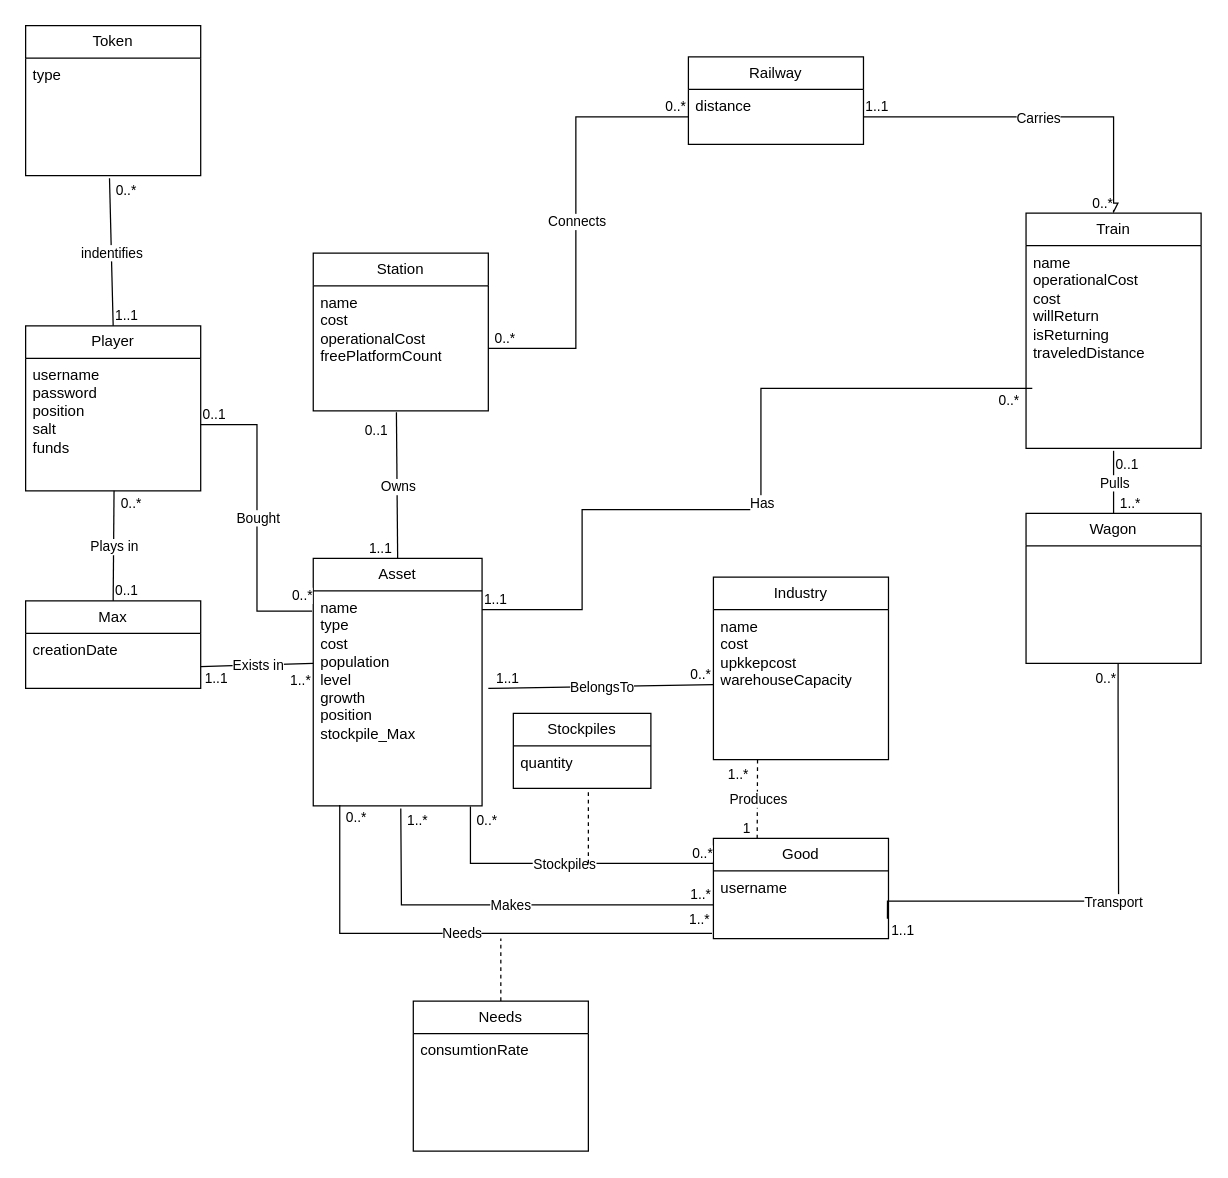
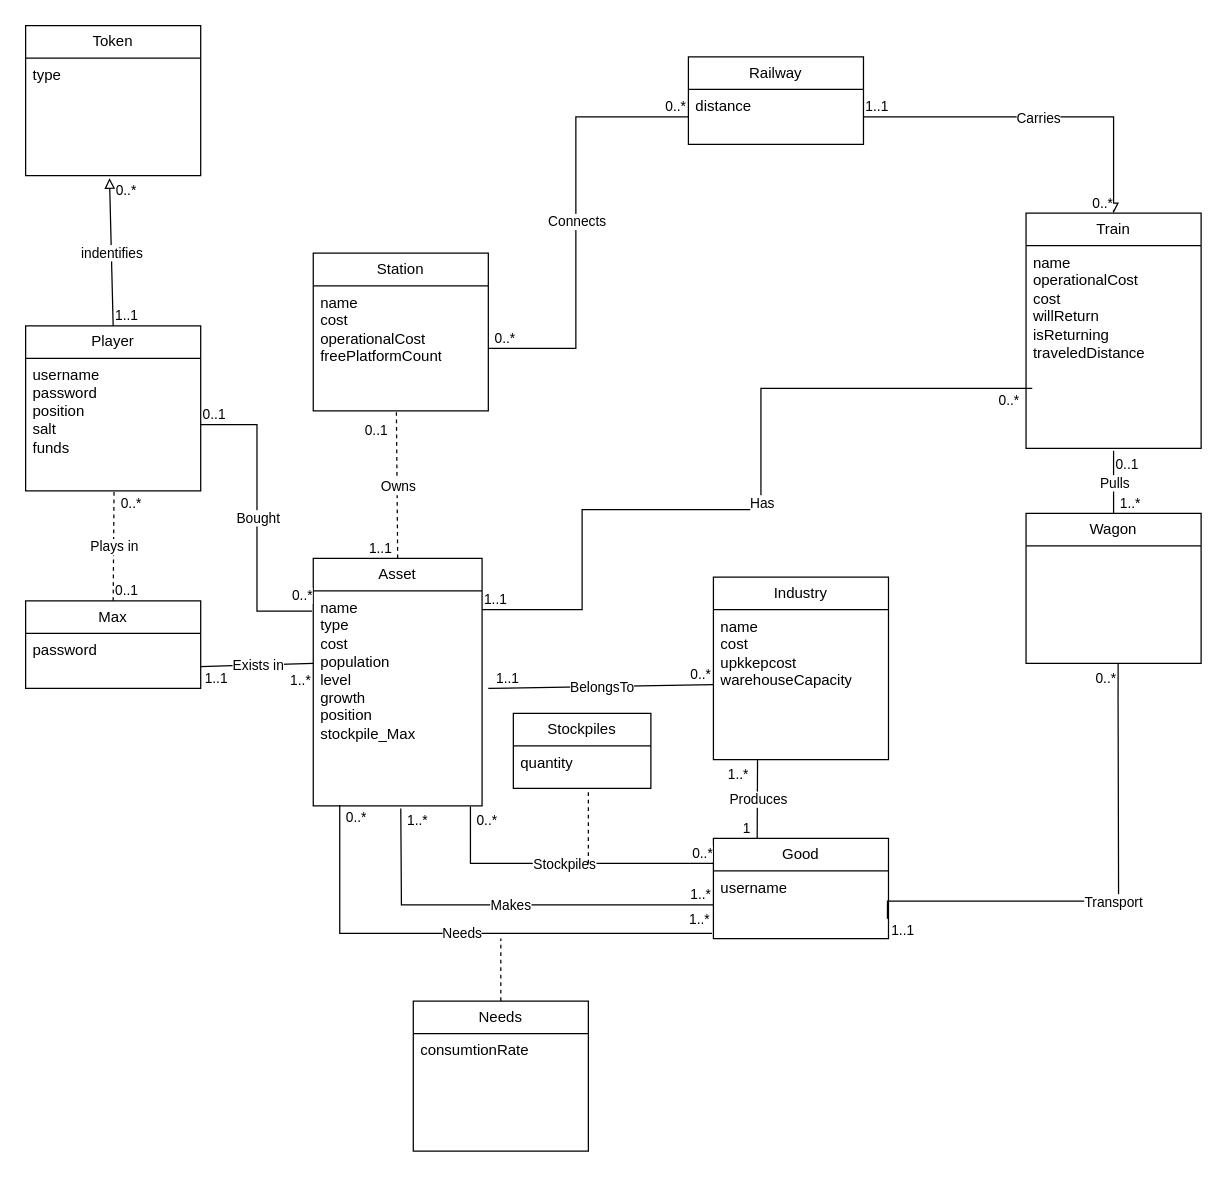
(110, 184) -> (110, 189)
(397, 447) -> (397, 447)
(113, 576) -> (113, 576)
(82, 651) -> (67, 651)
(757, 821) -> (757, 821)
